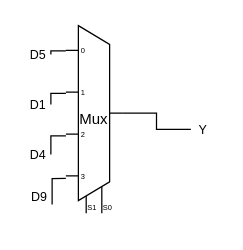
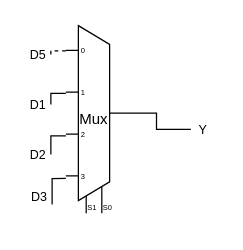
(56, 51) -> (56, 51)
(38, 154) -> (38, 154)
(39, 204) -> (39, 204)
